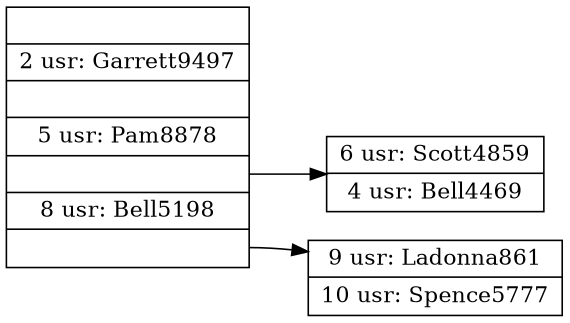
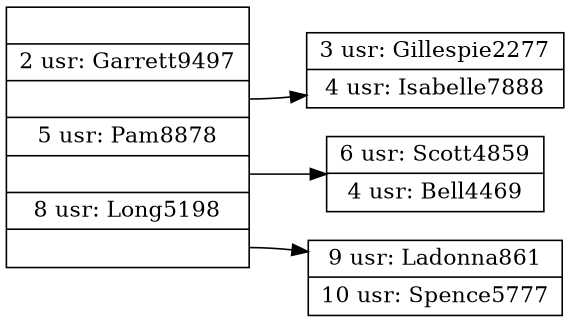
none -> (435, 70)
(128, 210) -> (128, 210)
